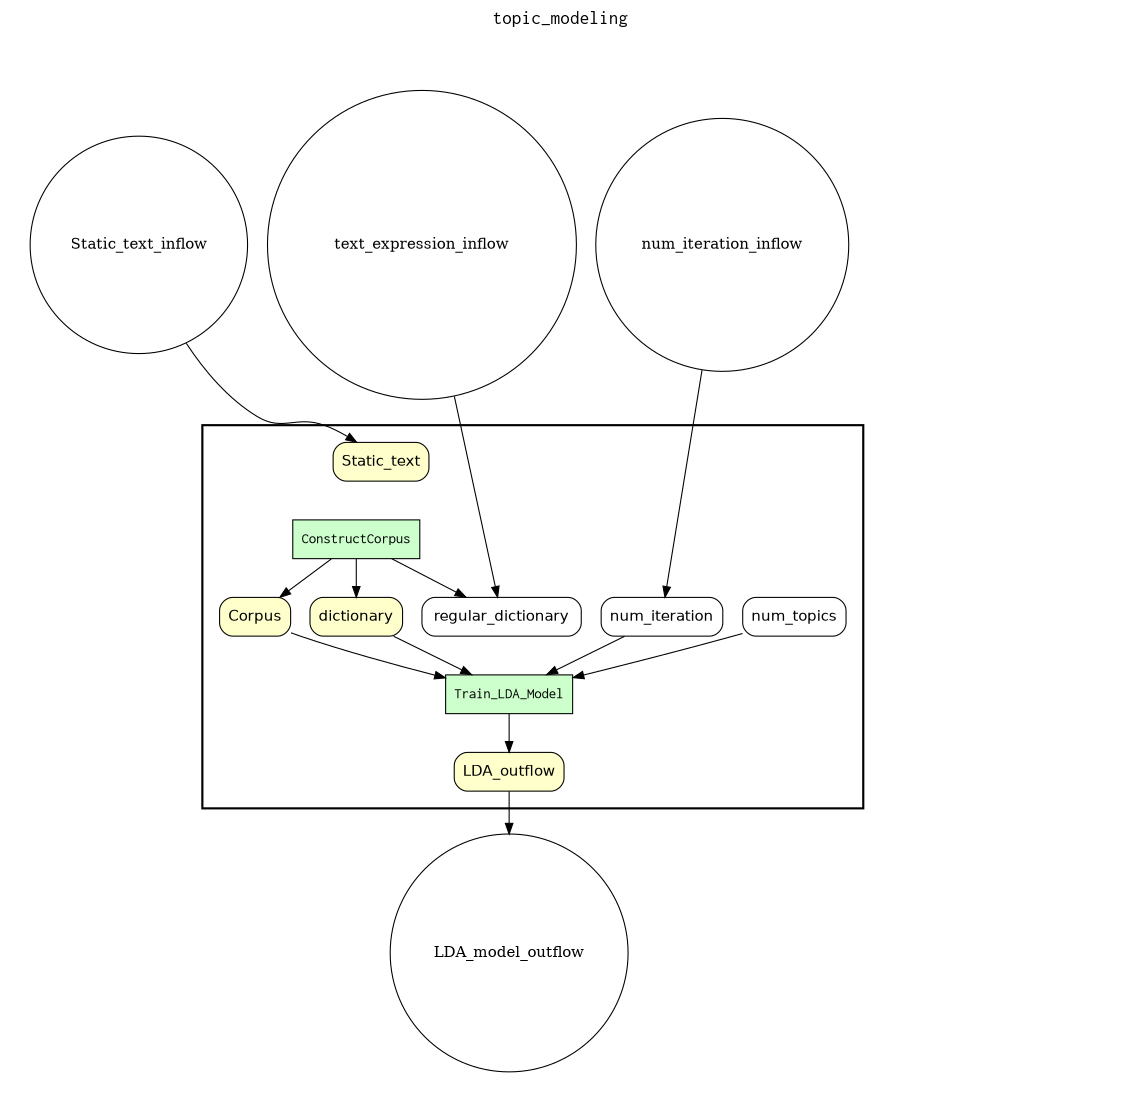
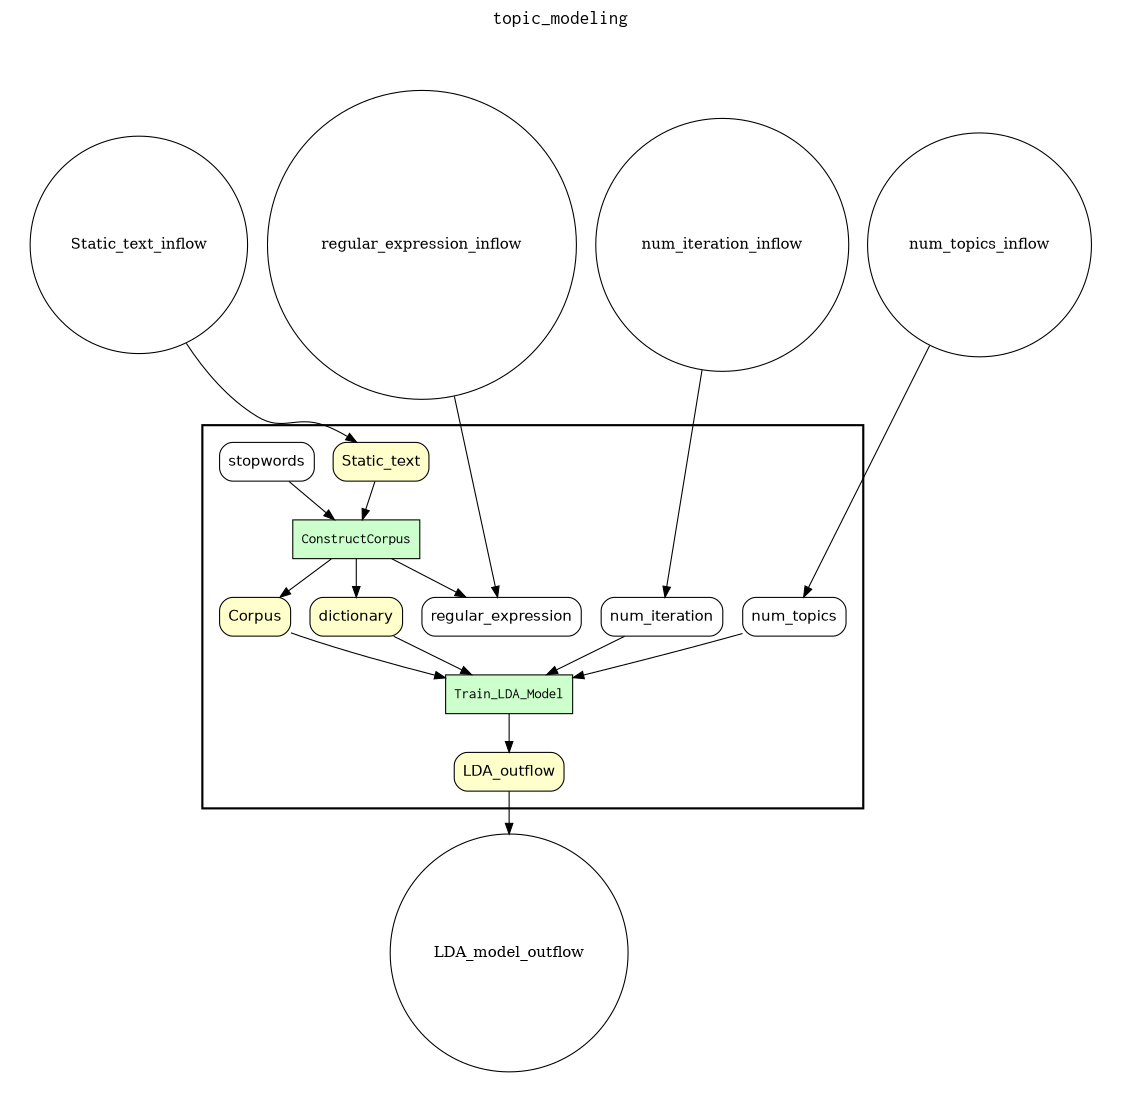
(422, 245) -> (422, 245)
none -> (980, 245)
none -> (267, 462)
none -> (370, 495)
(502, 617) -> (502, 617)
